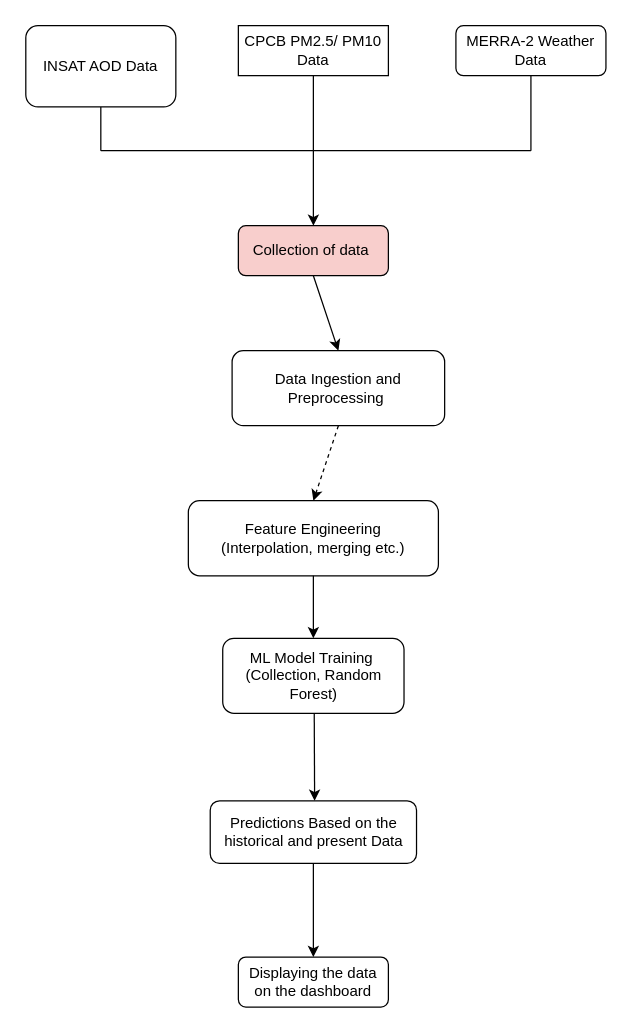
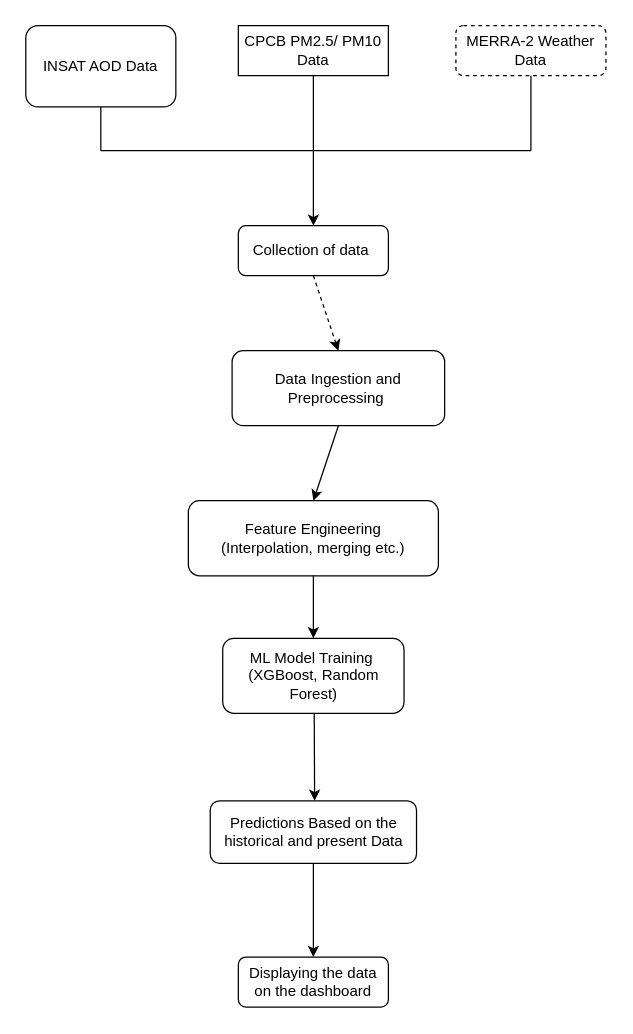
(531, 51) -> (531, 51)
(313, 251) -> (313, 251)
(324, 309) -> (324, 309)
(327, 459) -> (327, 459)
(314, 676) -> (314, 676)
